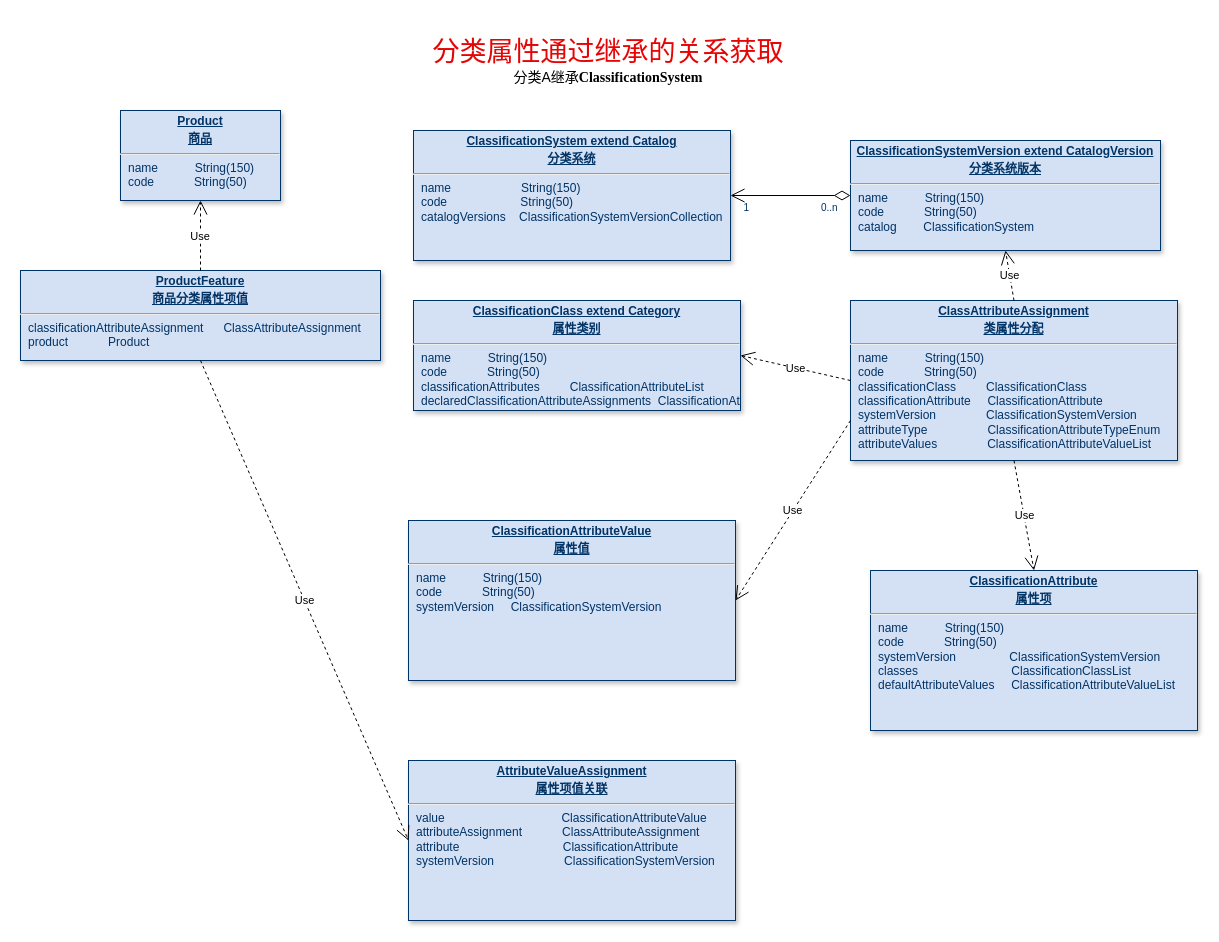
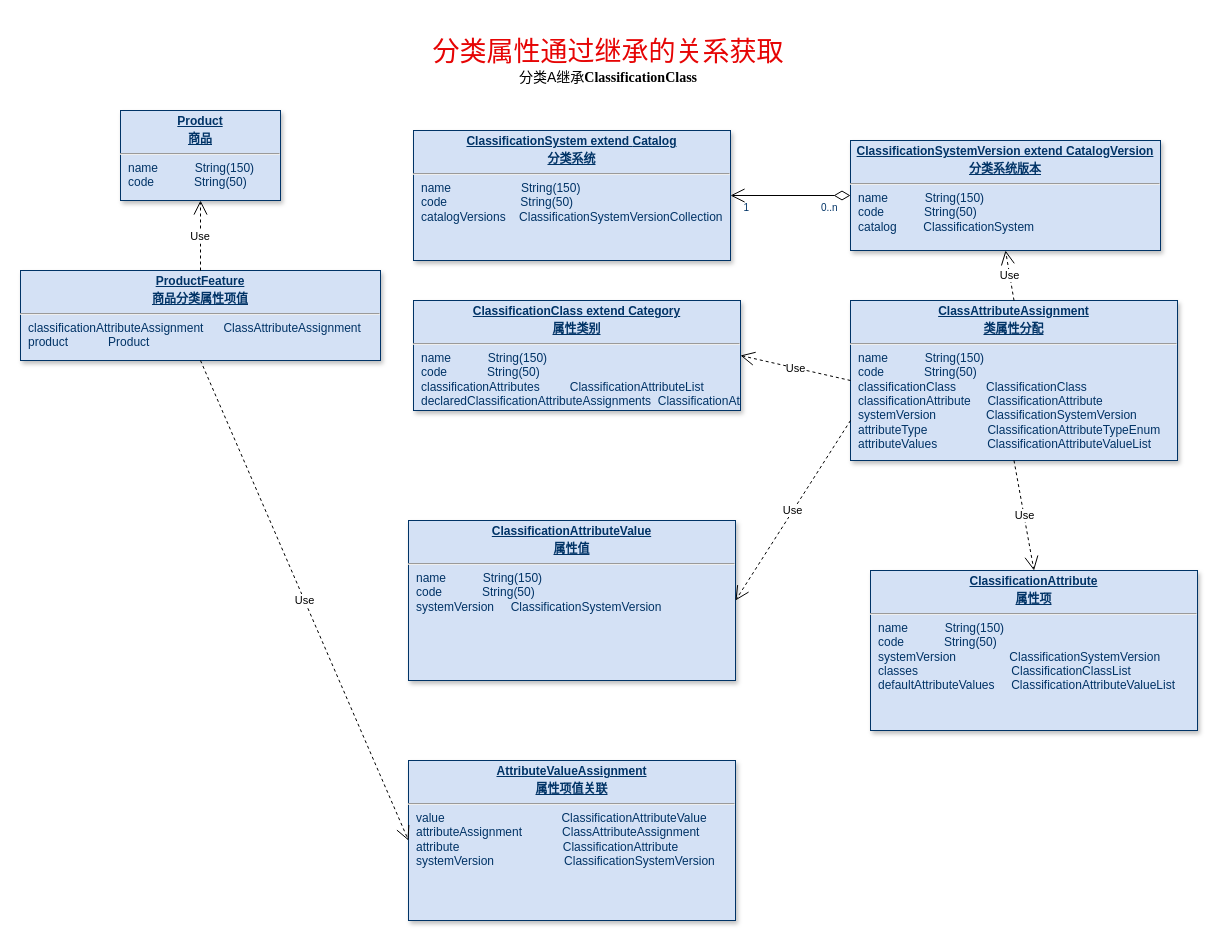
(609, 62) -> (609, 62)
